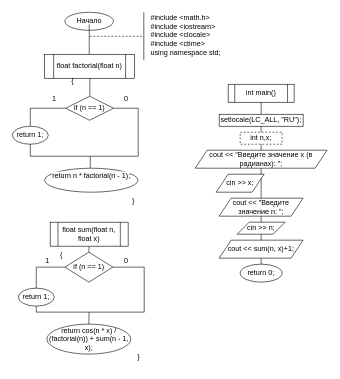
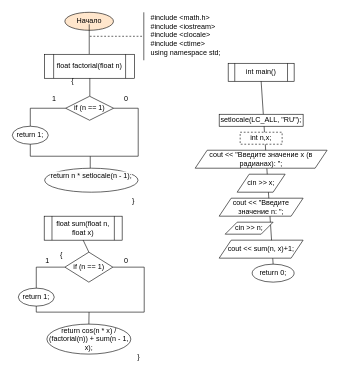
(89, 21) -> (89, 21)
(261, 93) -> (261, 72)
(92, 180) -> (92, 180)
(240, 183) -> (261, 183)
(261, 228) -> (249, 228)
(89, 234) -> (83, 228)
(261, 273) -> (273, 273)
